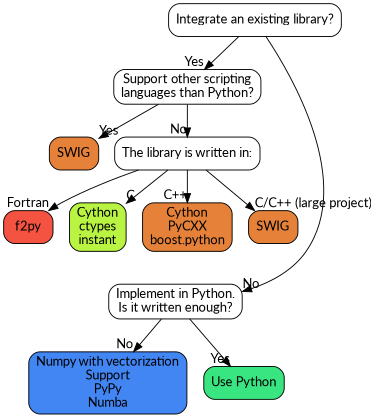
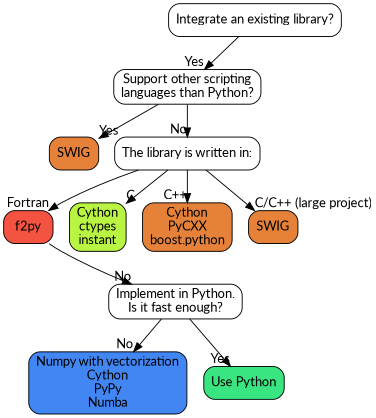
(322, 173) -> (85, 264)
(175, 308) -> (175, 308)
(108, 376) -> (108, 376)
